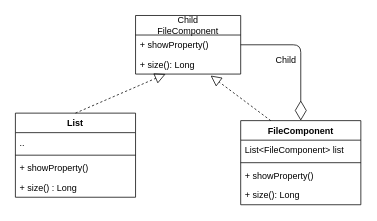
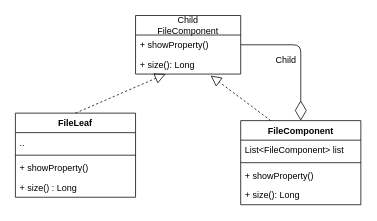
(75, 123) -> (75, 123)
